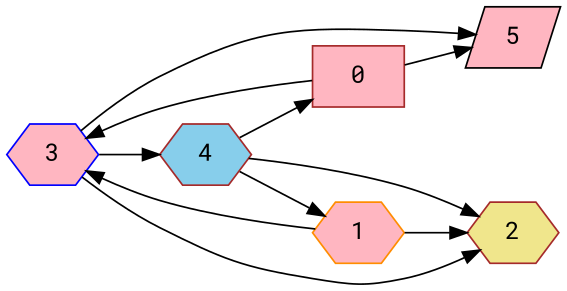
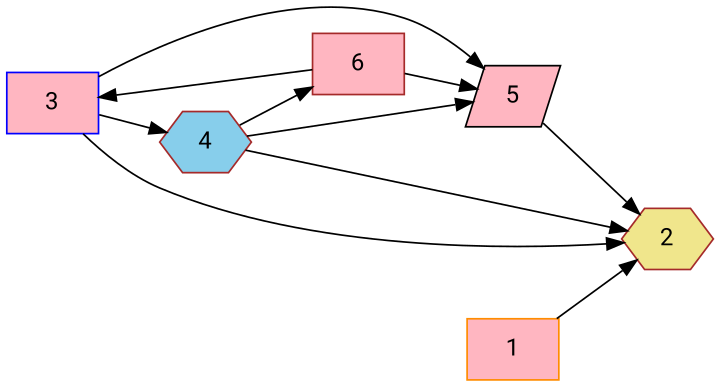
(358, 76) -> (358, 64)
(53, 155) -> (53, 103)
none -> (585, 163)
(274, 190) -> (351, 120)
(206, 212) -> none
(358, 233) -> (513, 349)
